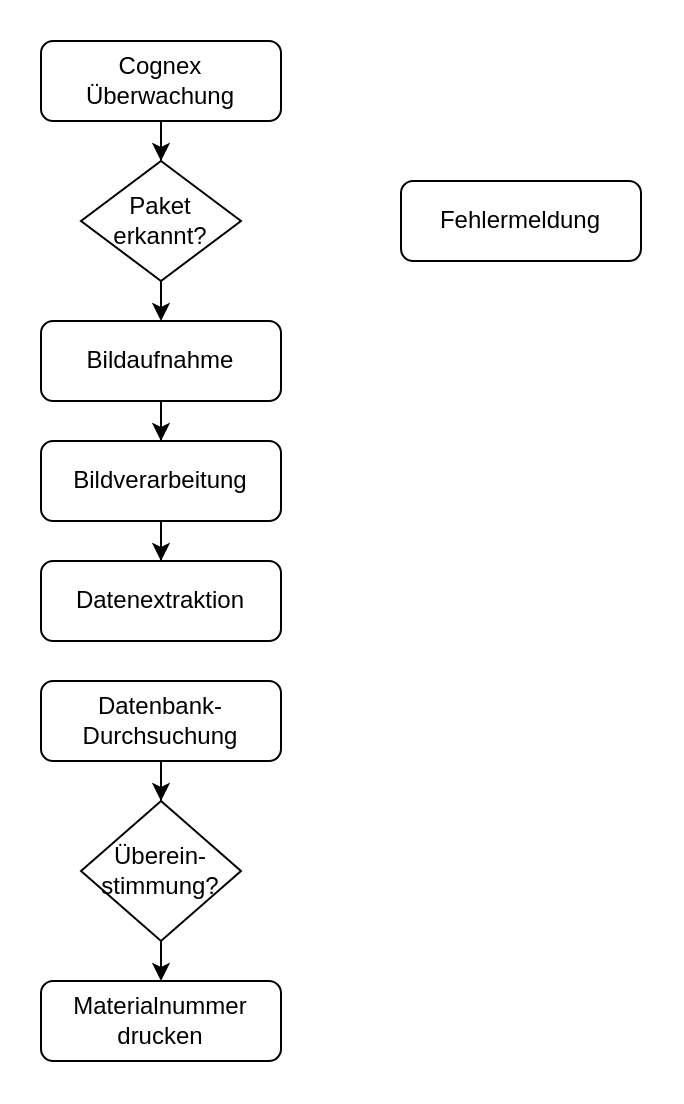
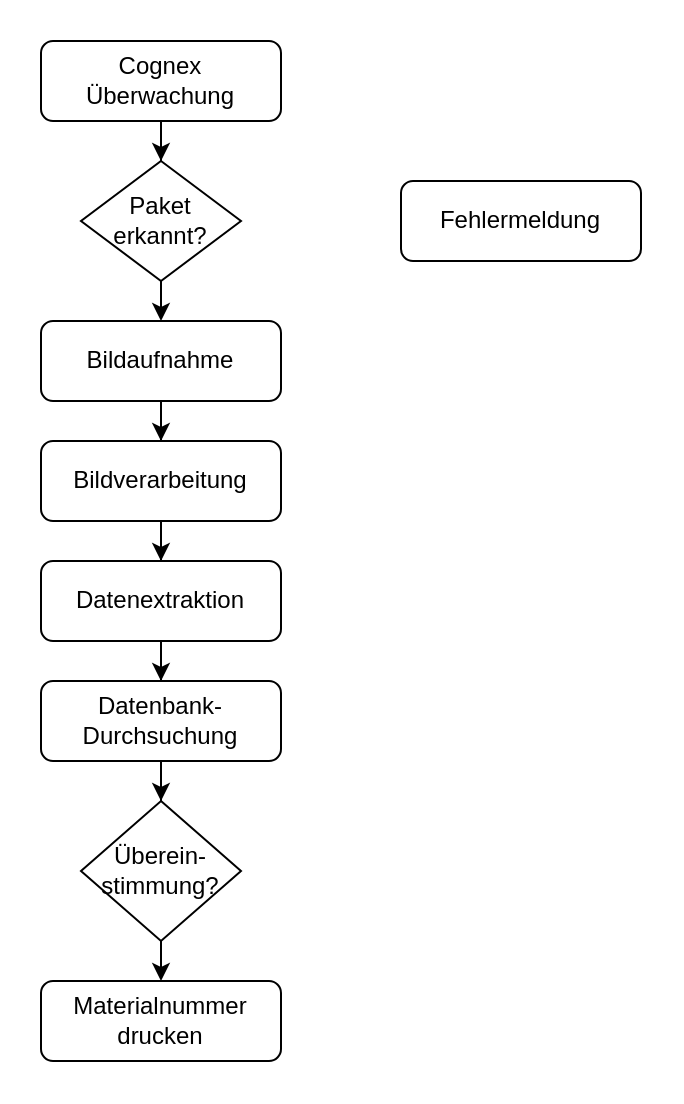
none -> (161, 668)
